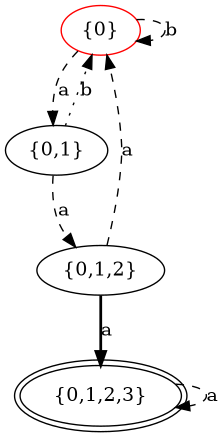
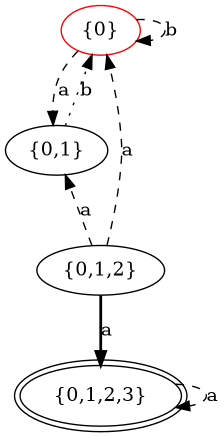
(54, 207) -> (81, 217)
